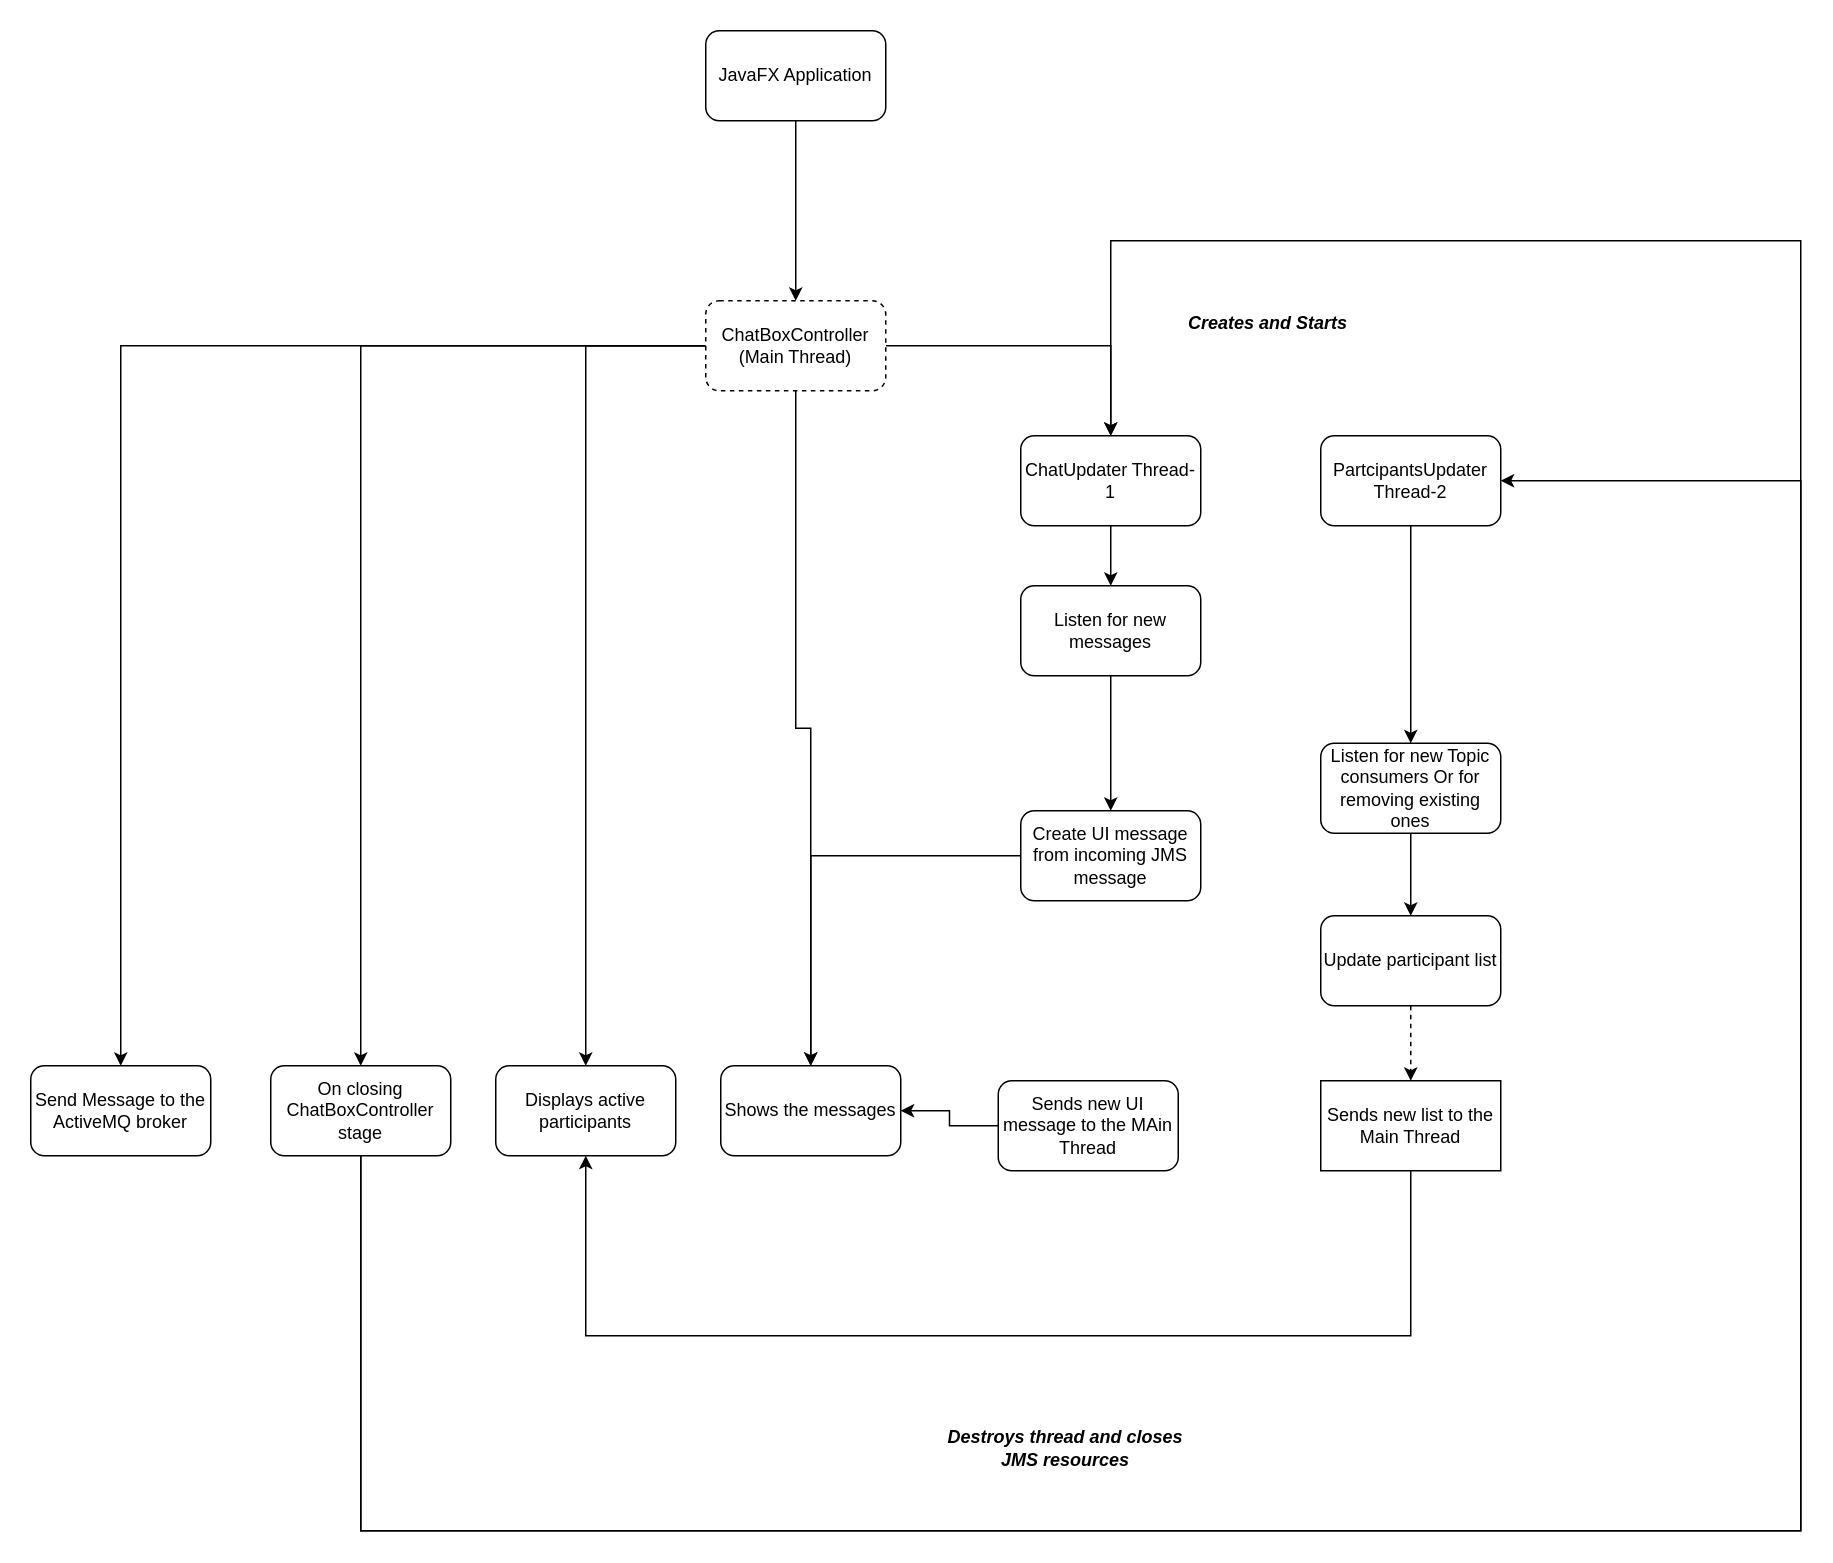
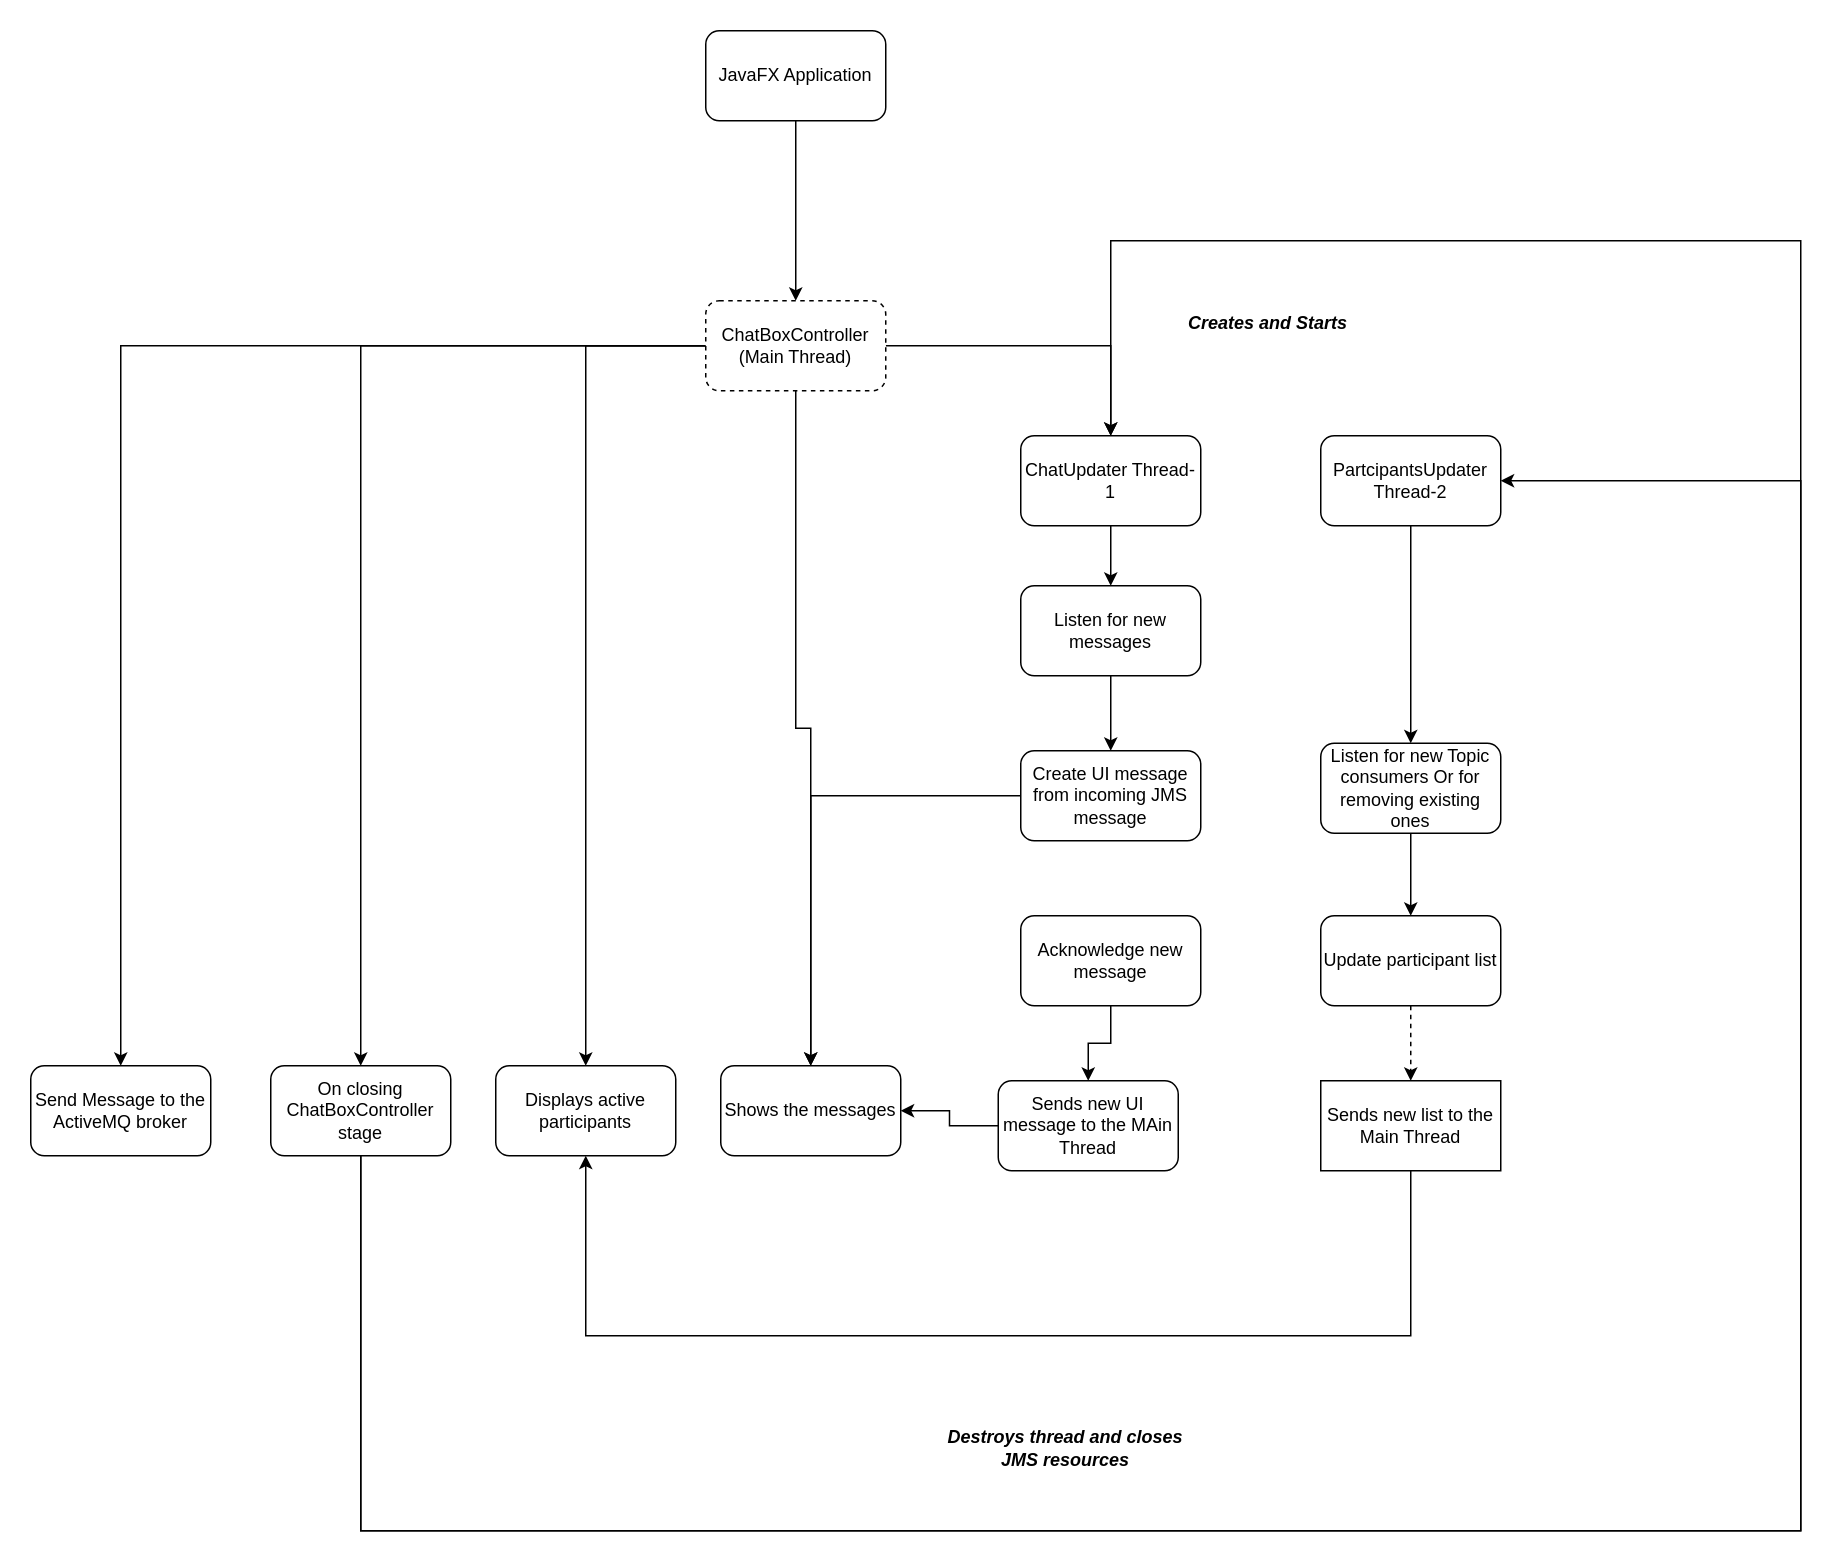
(1111, 856) -> (1111, 796)
none -> (1111, 961)
none -> (1105, 1043)
